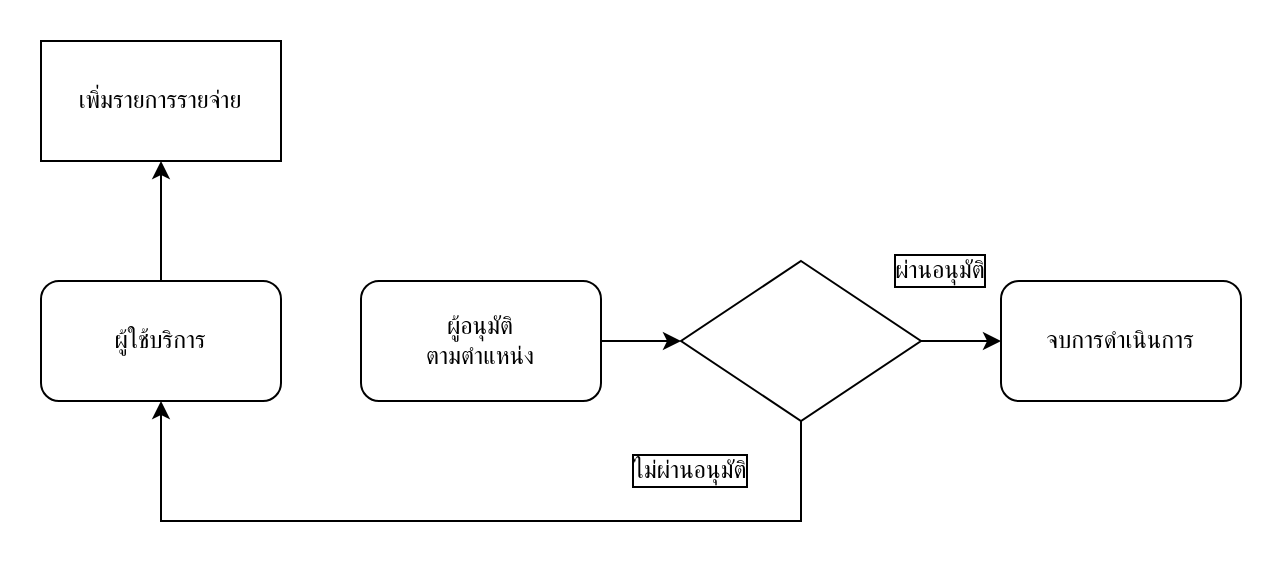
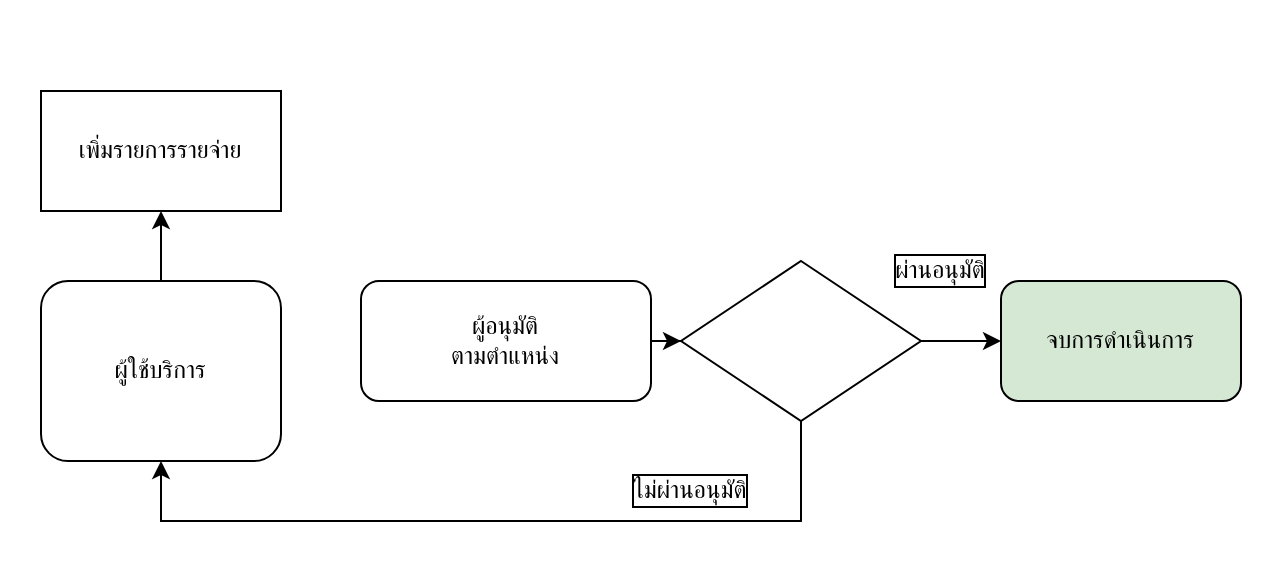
(161, 101) -> (161, 151)
(161, 341) -> (161, 371)
(481, 341) -> (506, 341)
(1121, 341) -> (1121, 341)
(691, 471) -> (691, 491)
